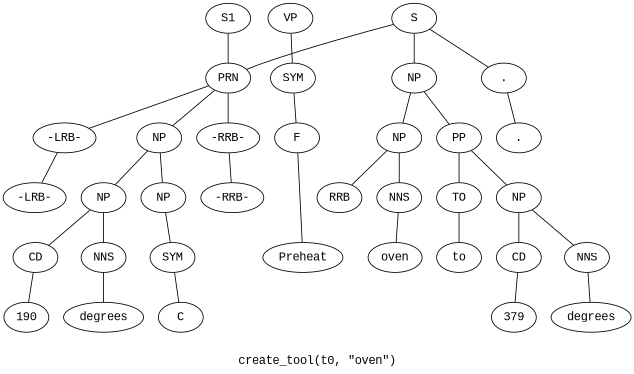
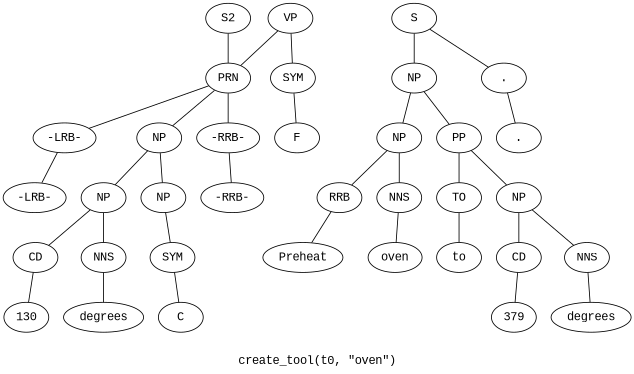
(228, 18) -> (228, 18)
(320, 45) -> (259, 48)
(300, 198) -> (321, 227)
(26, 317) -> (26, 317)
